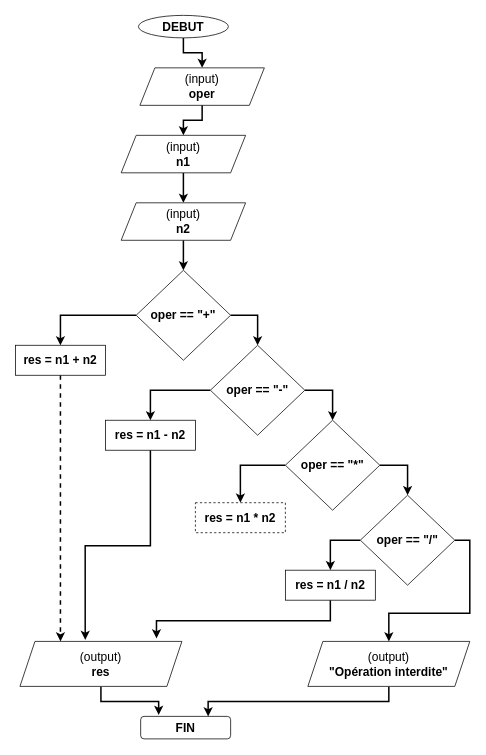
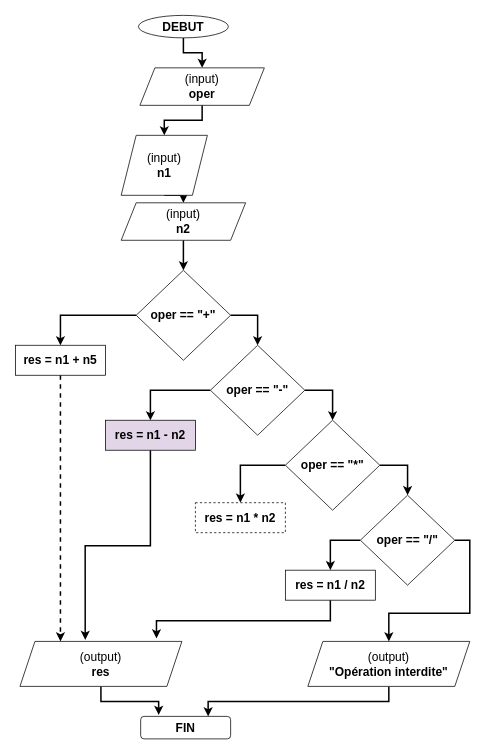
(183, 154) -> (164, 165)
(60, 360) -> (60, 360)
(150, 435) -> (150, 435)
